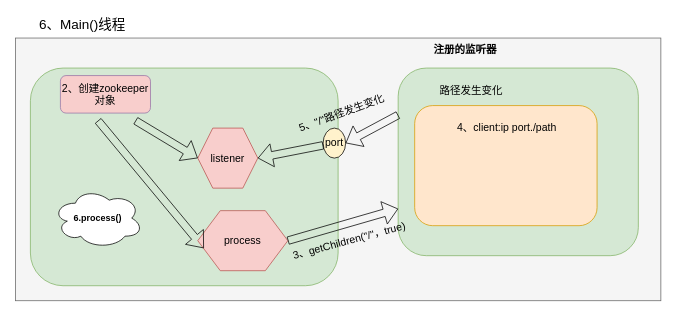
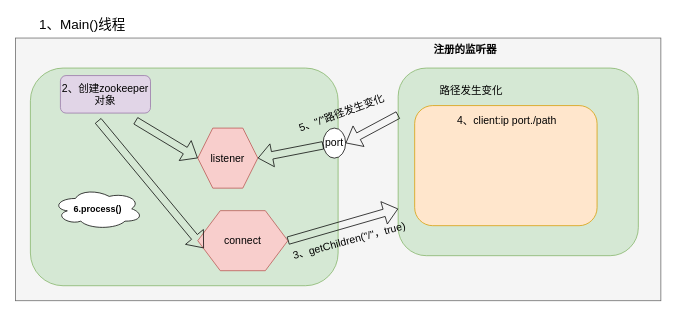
(69, 23) -> (69, 23)
(105, 94) -> (105, 94)
(507, 128) -> (507, 120)
(334, 143) -> (334, 143)
(98, 218) -> (98, 209)
(243, 240) -> (243, 240)
